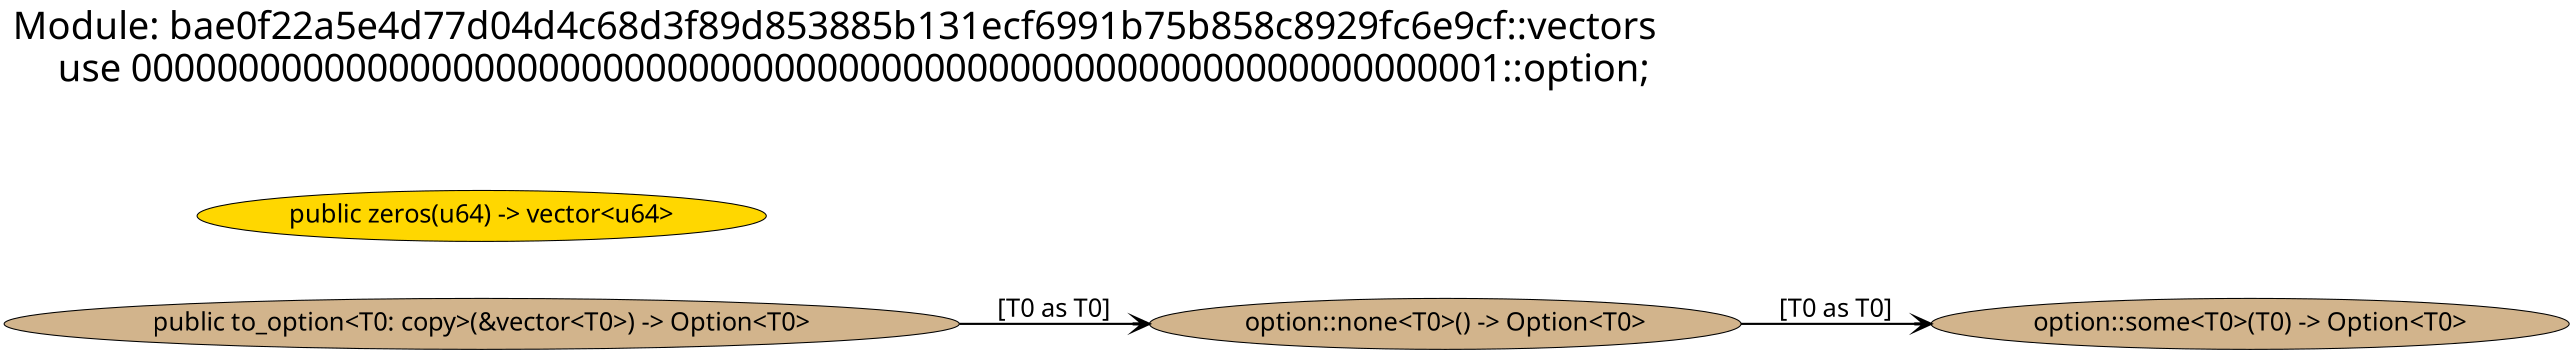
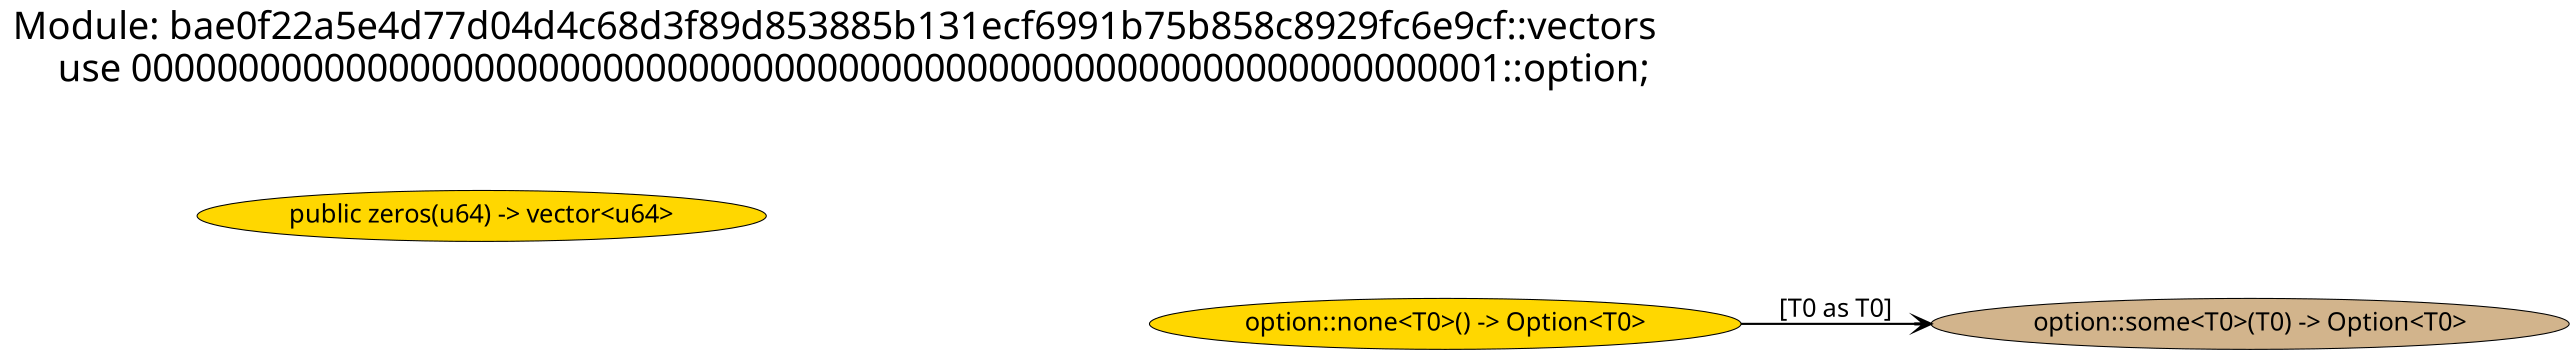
(482, 324) -> none
(1445, 324) -> (1445, 324)
